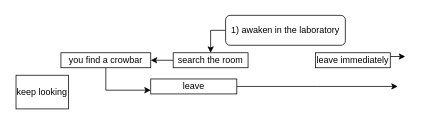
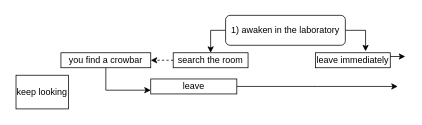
none -> (364, 30)
(163, 60) -> (163, 60)
